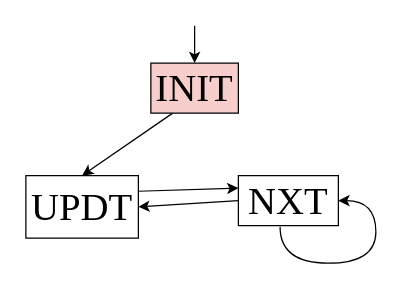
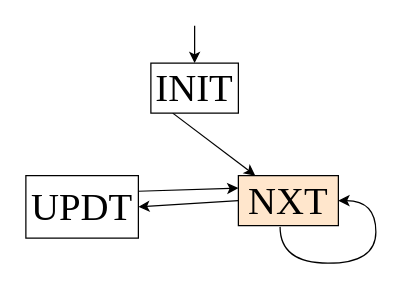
(194, 88) -> (194, 88)
(130, 142) -> (210, 142)
(288, 201) -> (288, 201)
